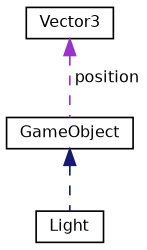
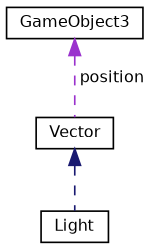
(70, 23) -> (75, 23)
(70, 133) -> (75, 133)
